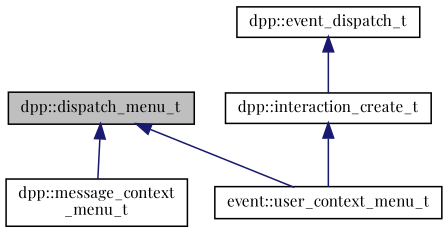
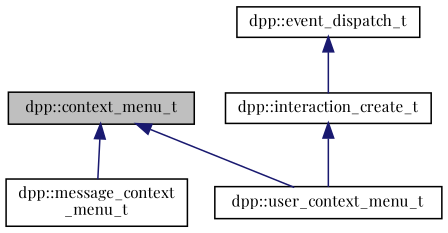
(101, 108) -> (101, 108)
(328, 203) -> (328, 203)
